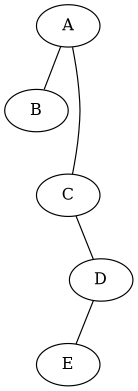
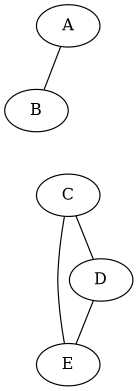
(80, 111) -> (58, 280)
